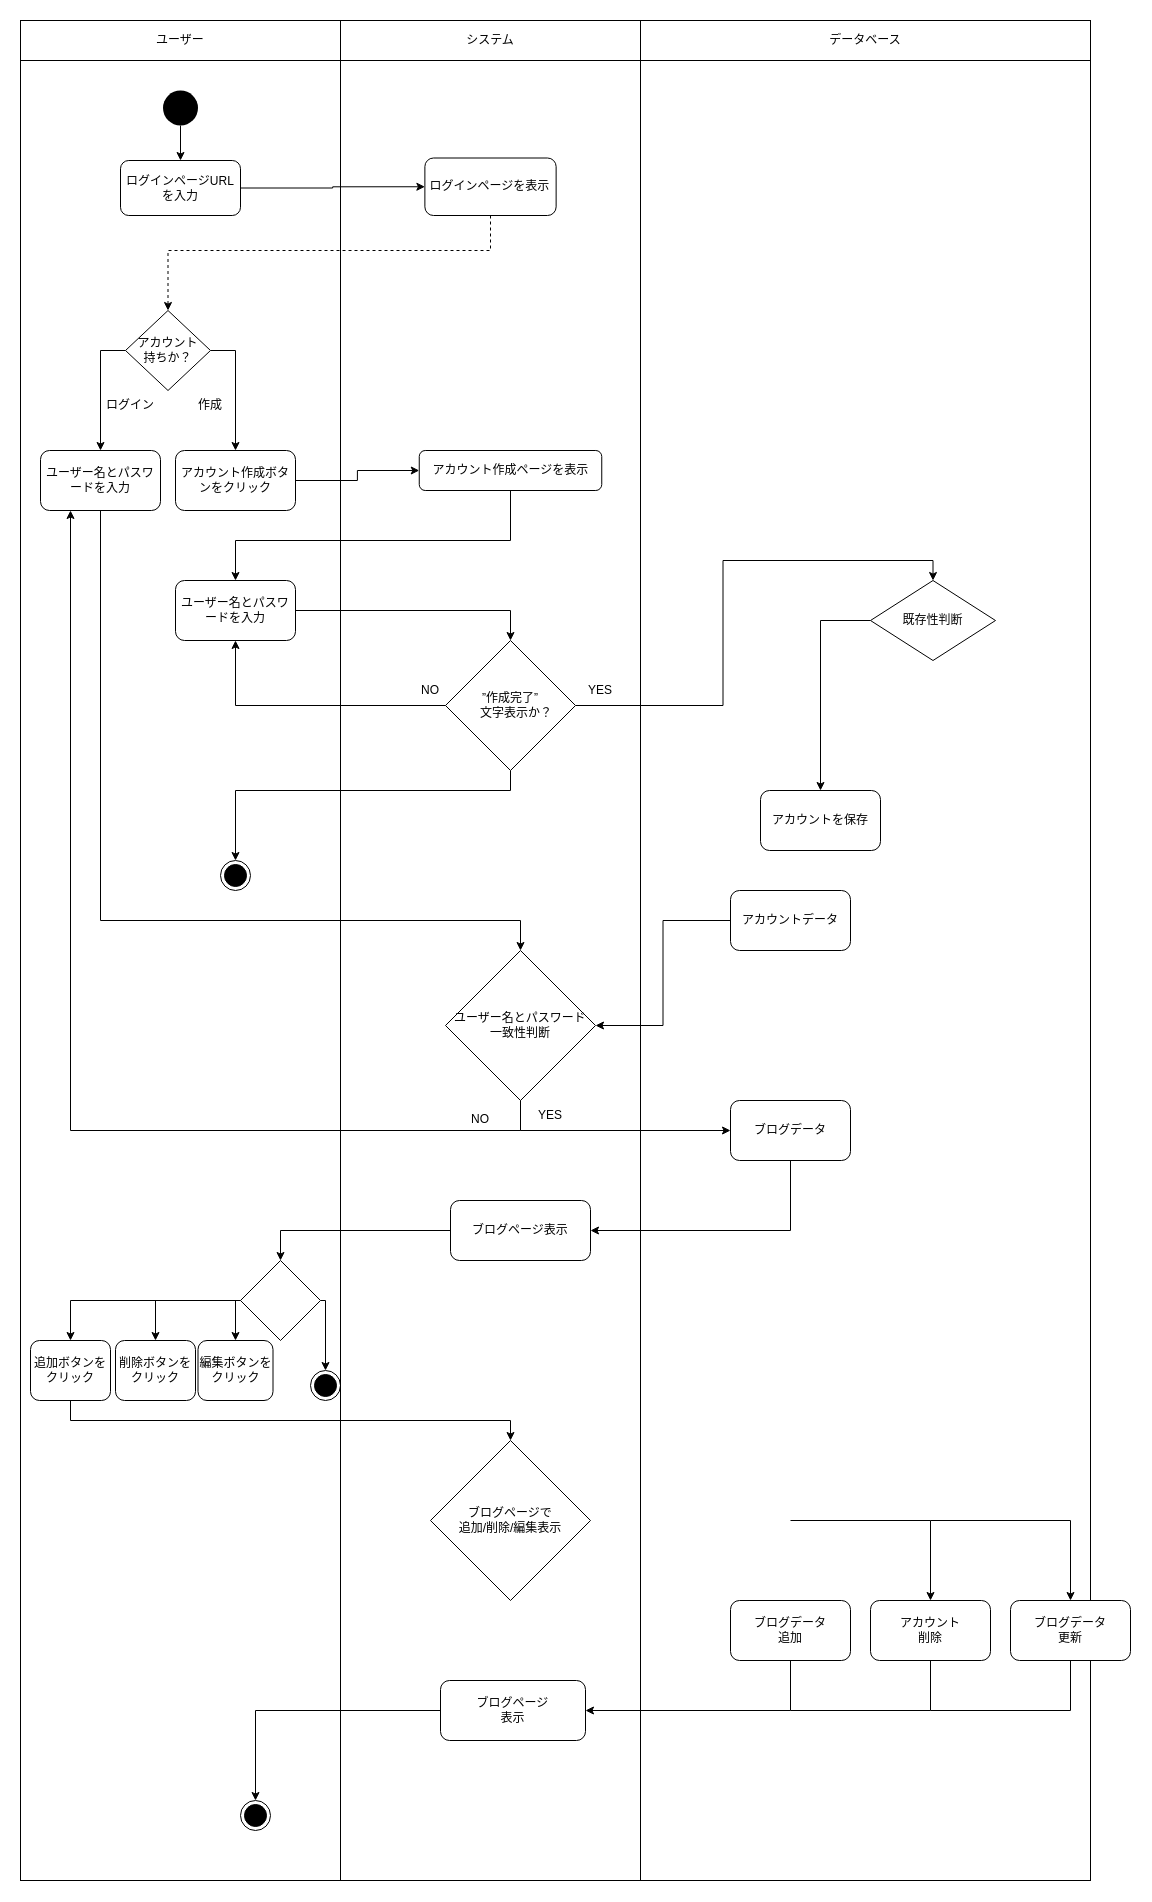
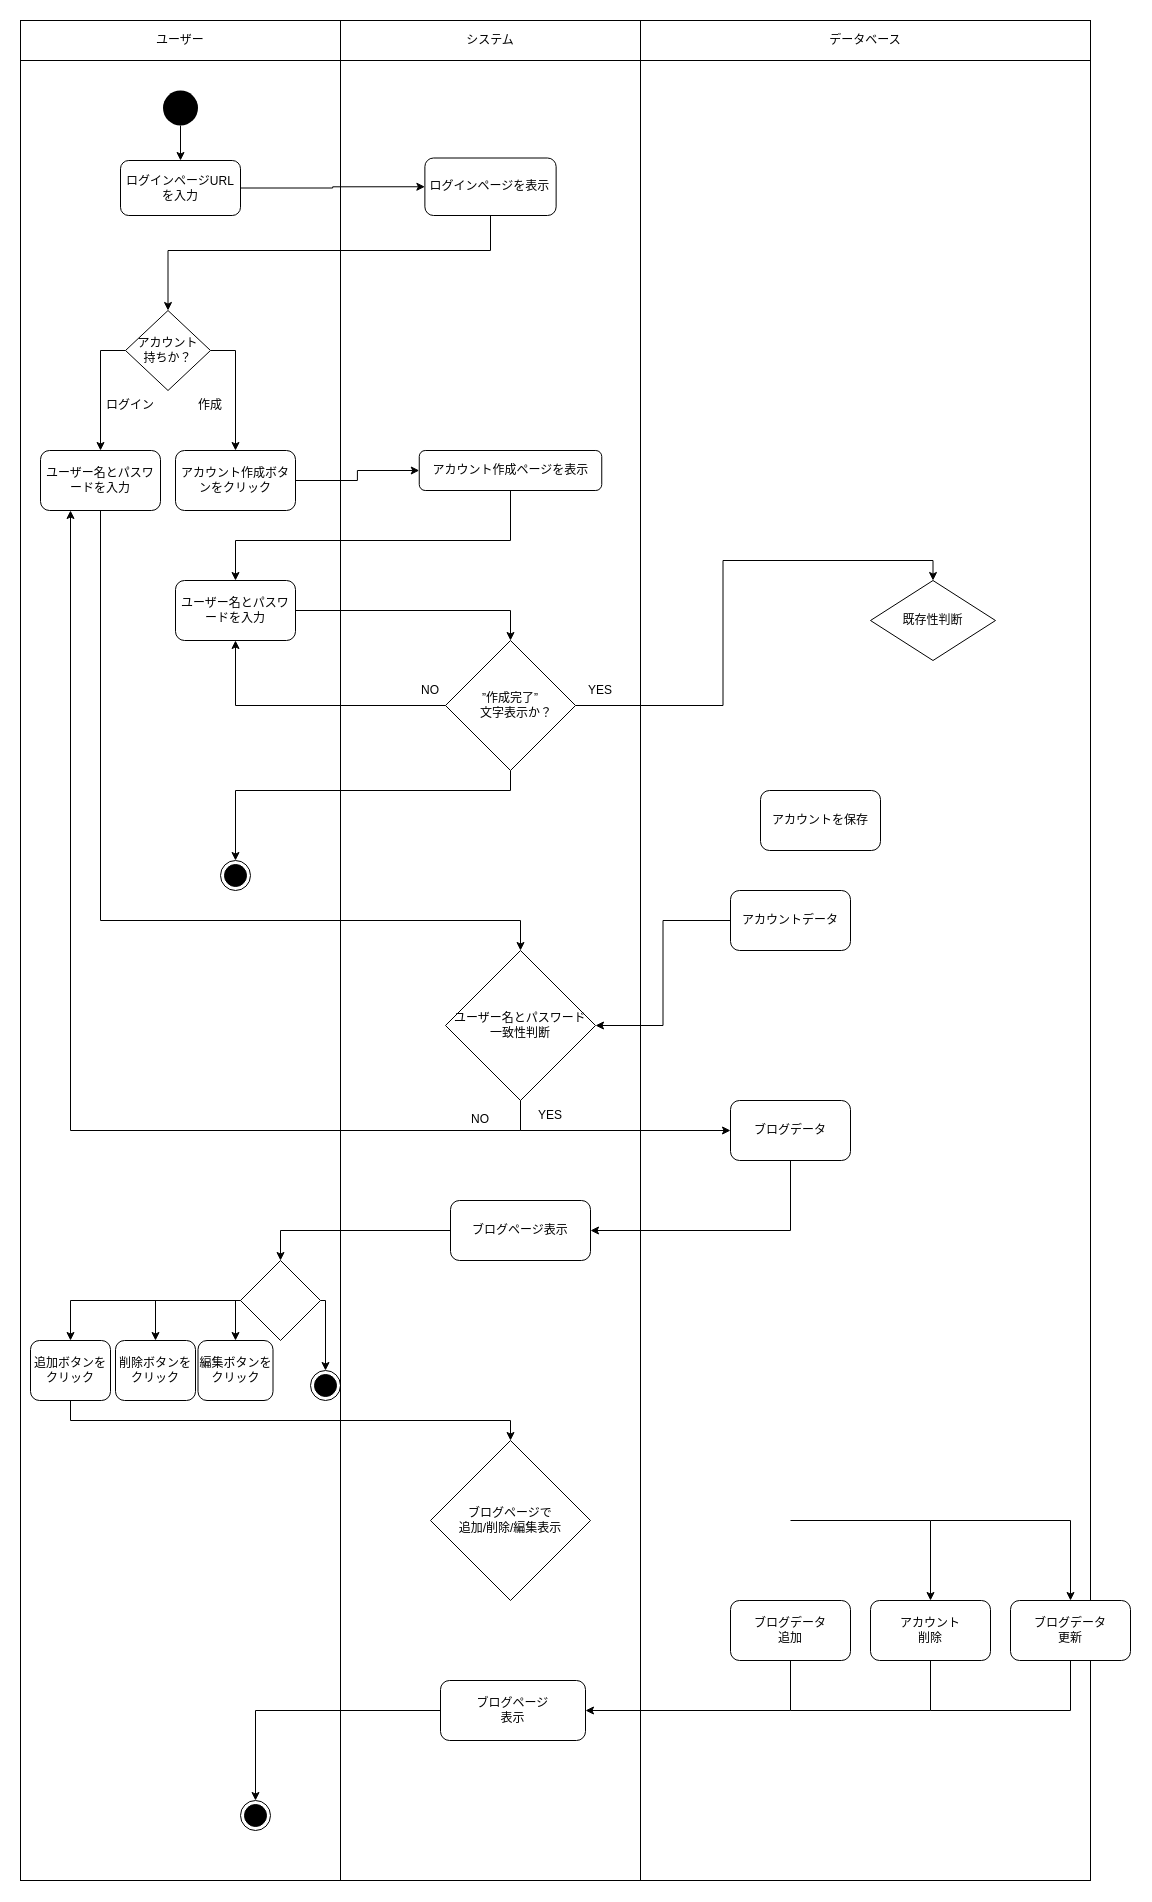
(321, 251) -> (321, 251)
(821, 677) -> none
